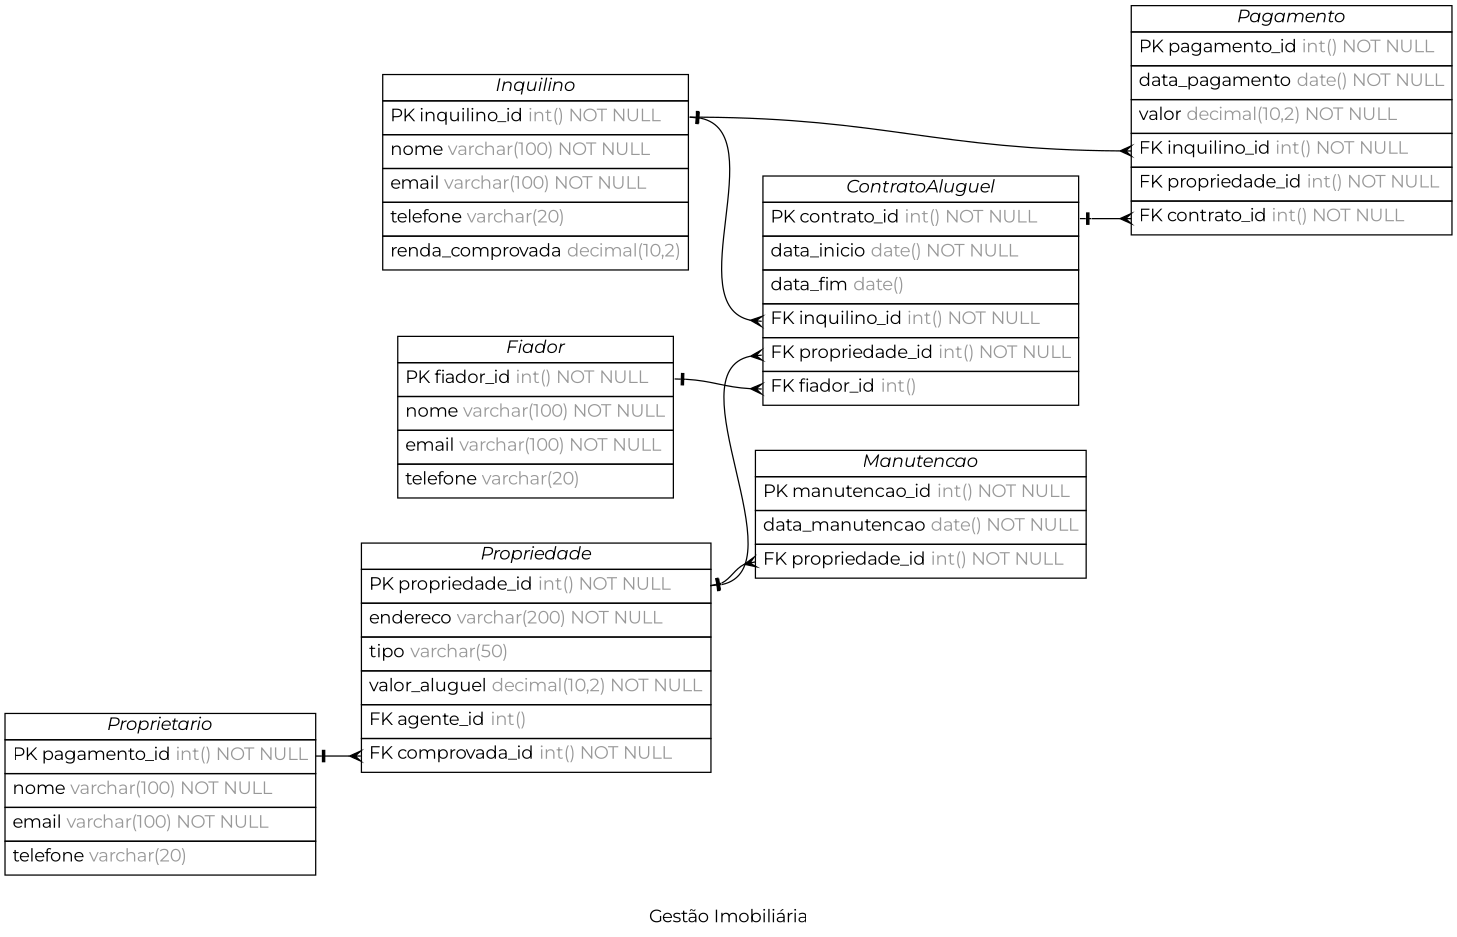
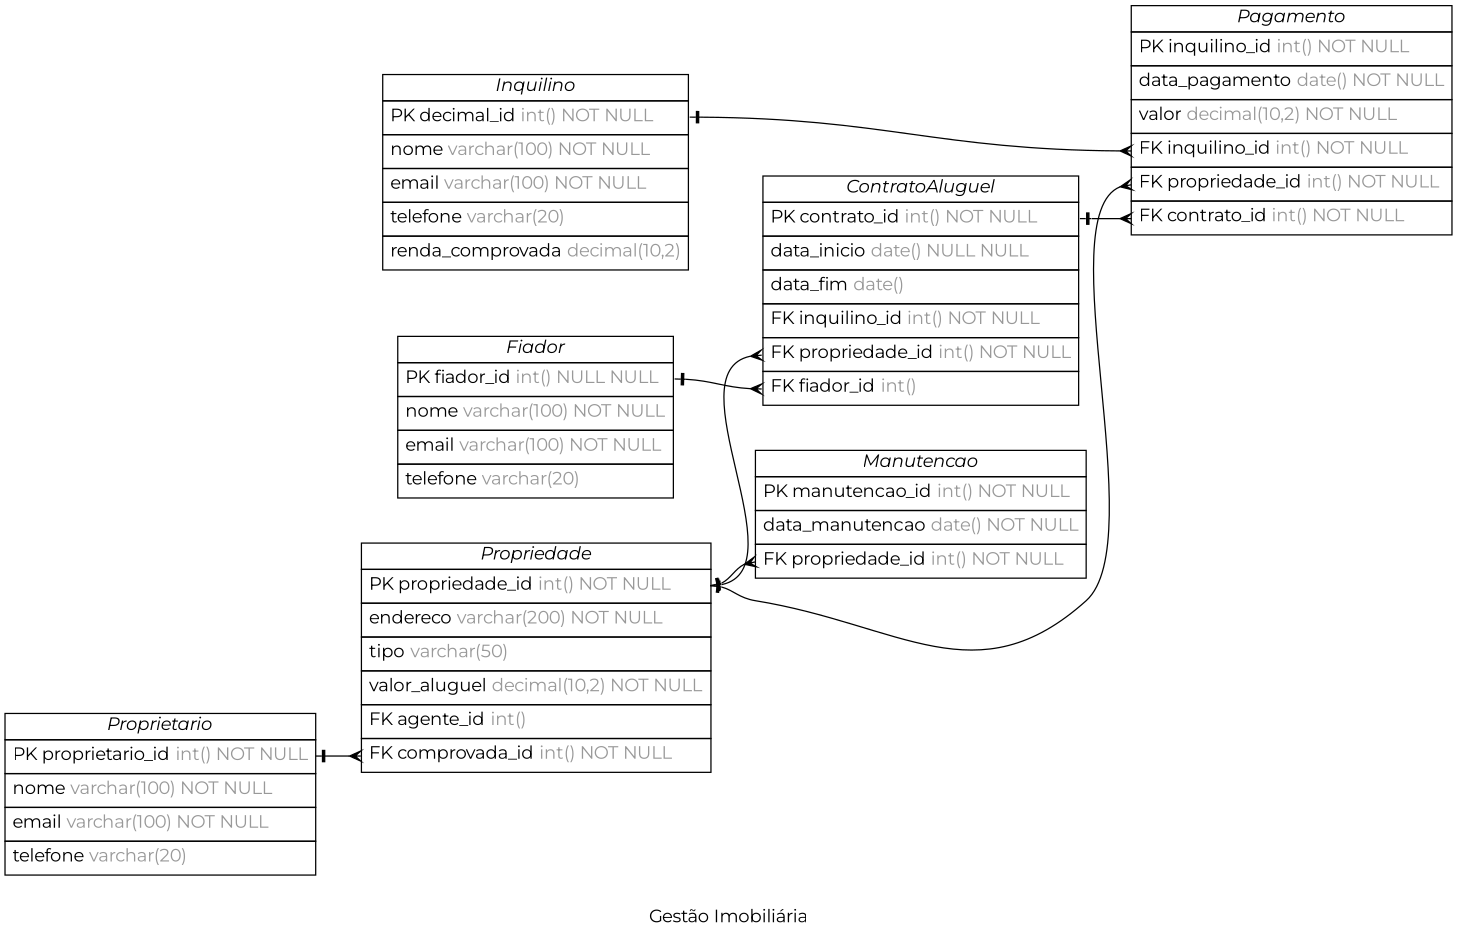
(1220, 47) -> (1208, 47)
(459, 116) -> (455, 116)
(726, 219) -> none
(945, 251) -> (950, 251)
(582, 378) -> (588, 378)
none -> (1095, 583)
(94, 755) -> (94, 755)
